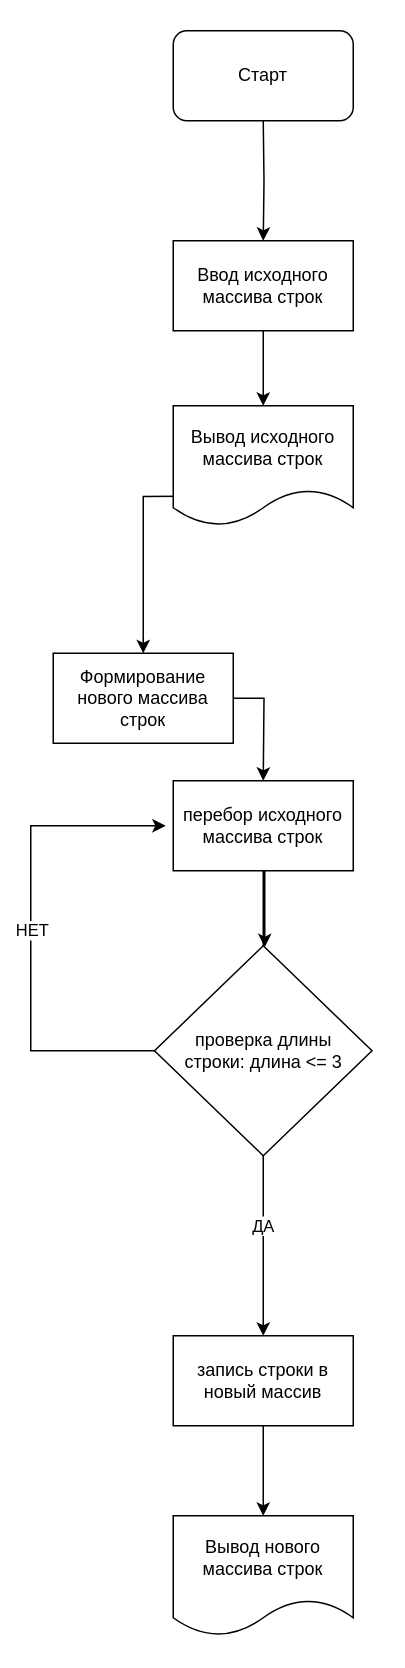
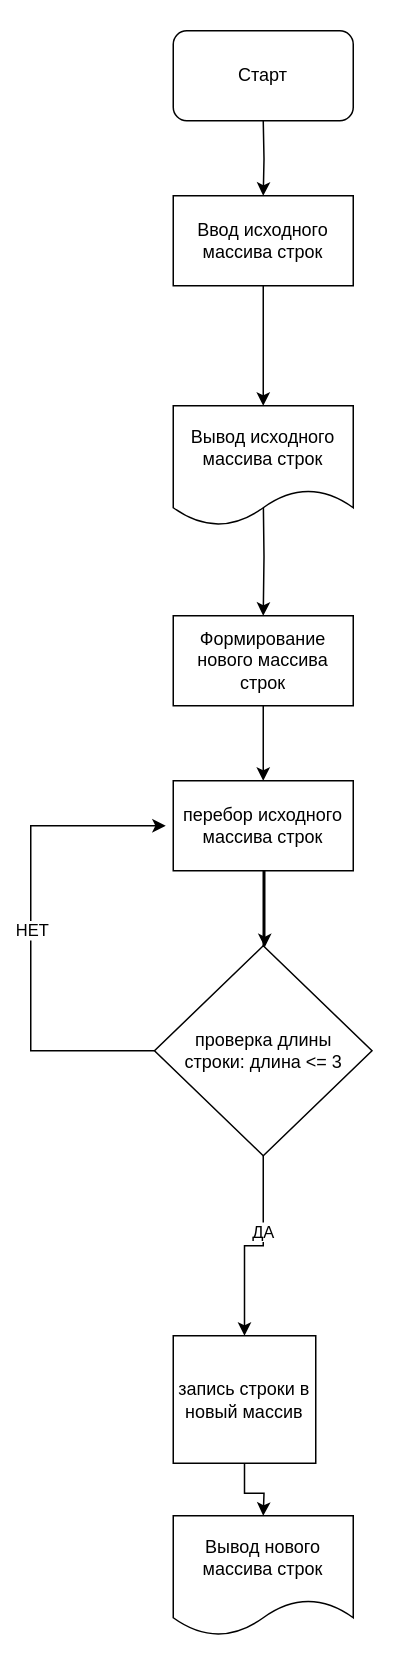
(263, 286) -> (263, 241)
(143, 698) -> (263, 661)
(263, 1381) -> (245, 1400)
